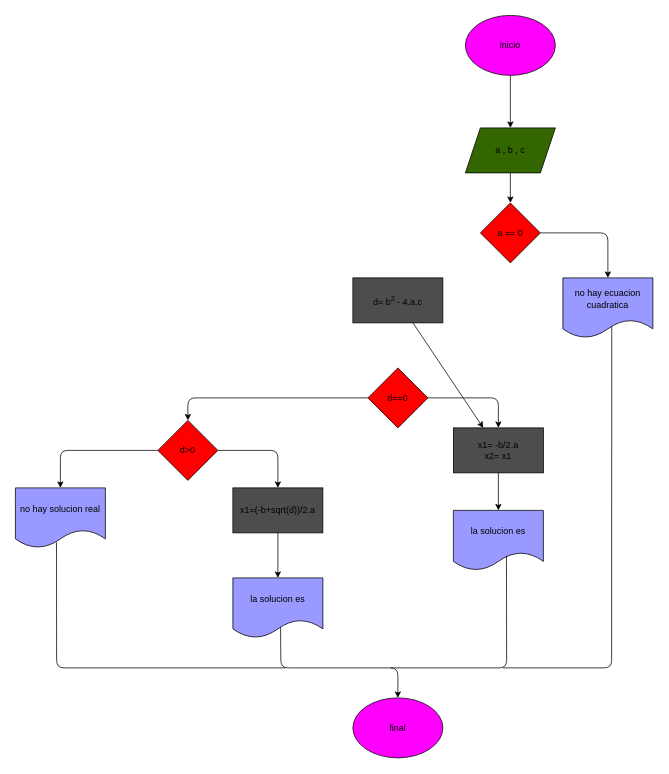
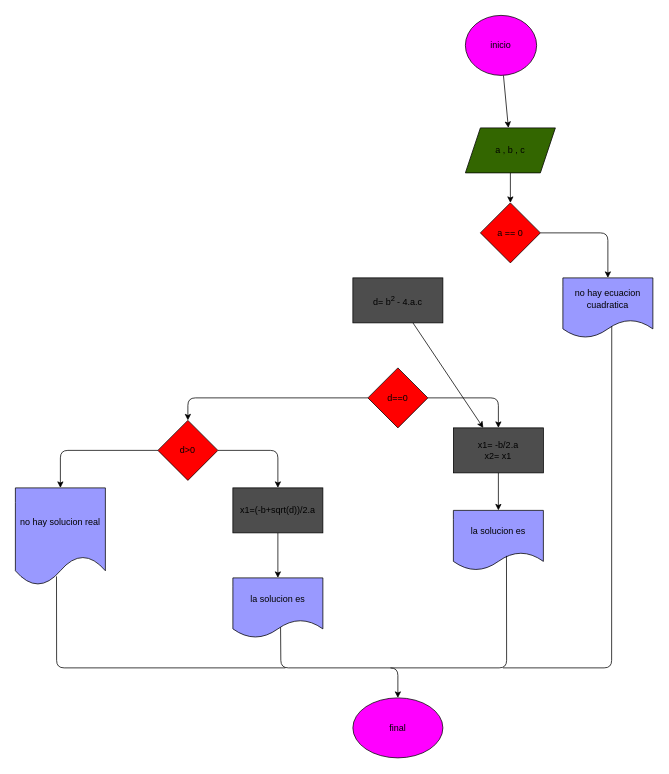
(510, 45) -> (501, 45)
(60, 518) -> (60, 537)
